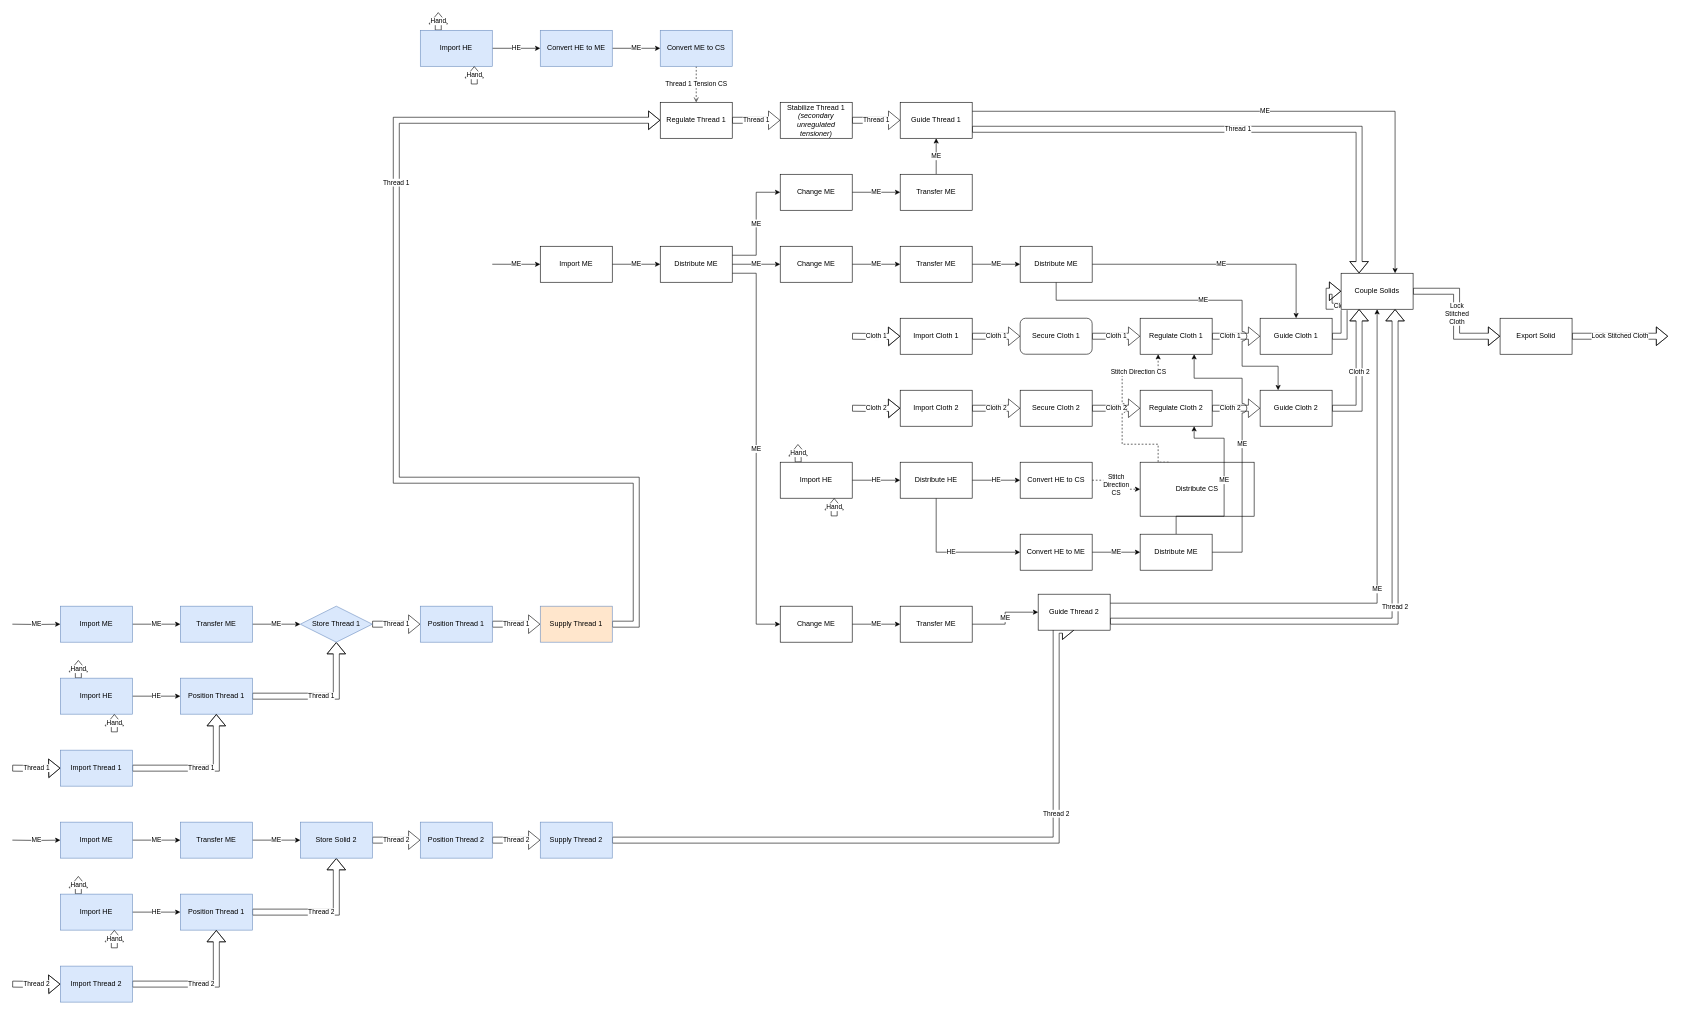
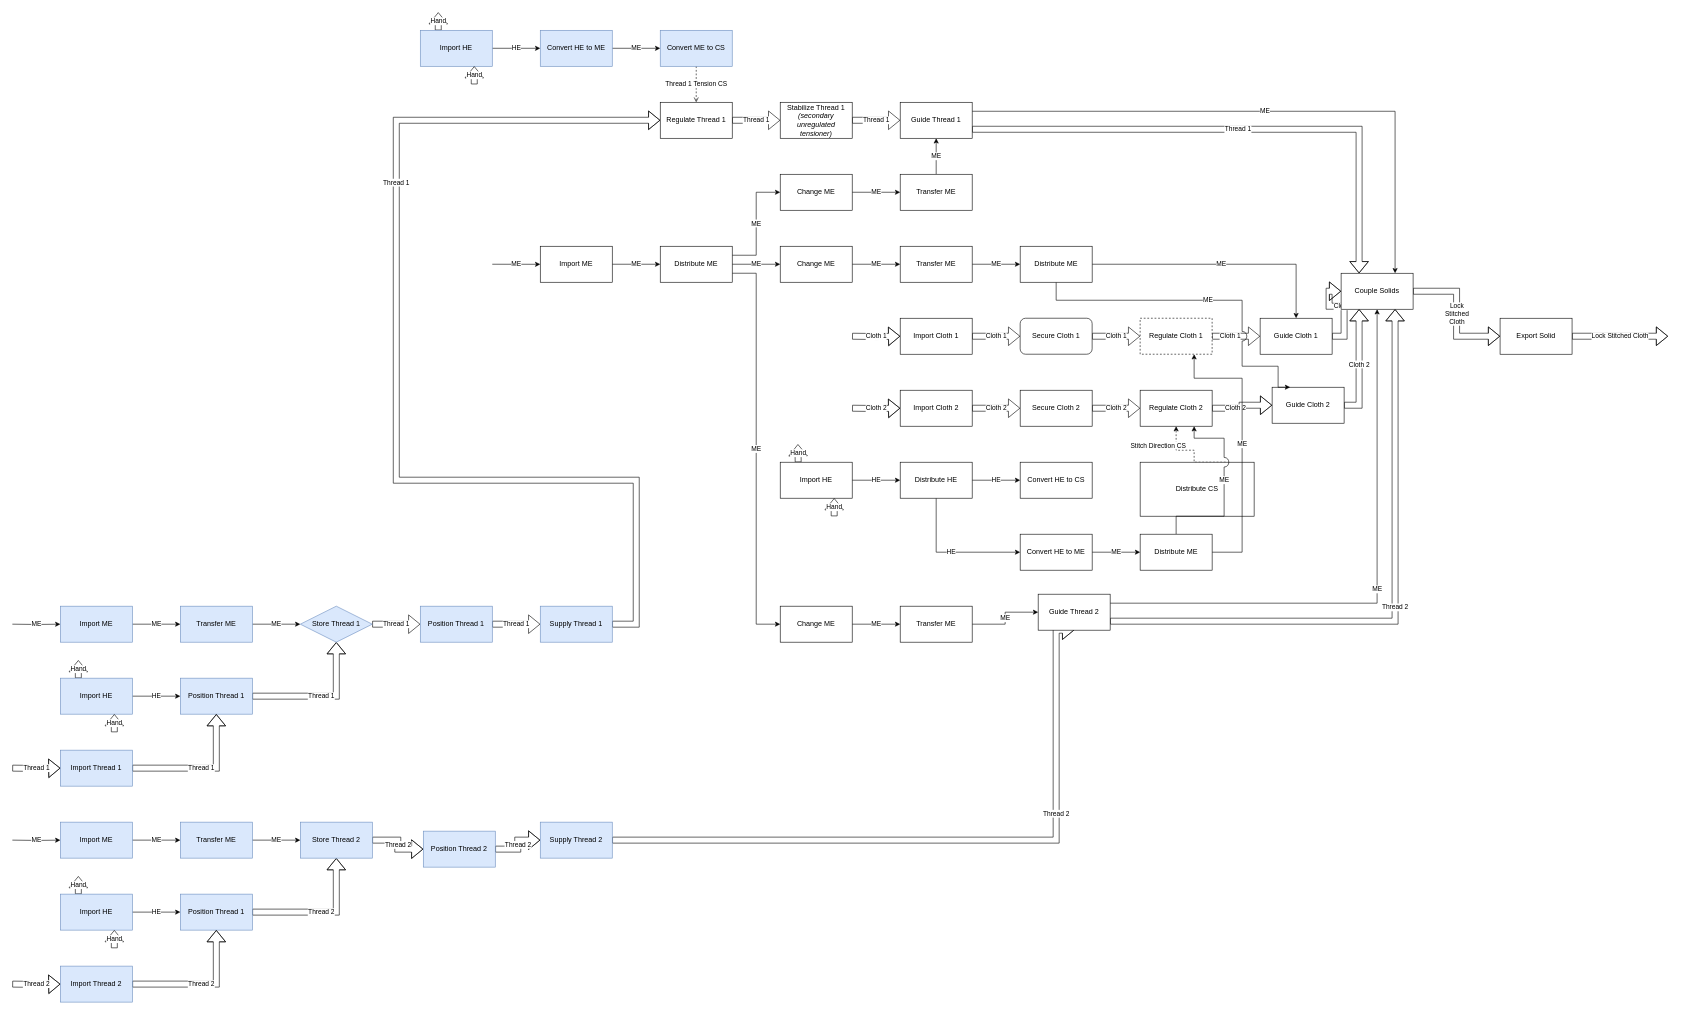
(1176, 336) -> (1176, 336)
(1145, 372) -> none
(1296, 408) -> (1308, 405)
none -> (1176, 445)
(1116, 480) -> none
(576, 624) -> (576, 624)
(336, 840) -> (336, 840)
(456, 840) -> (459, 849)
